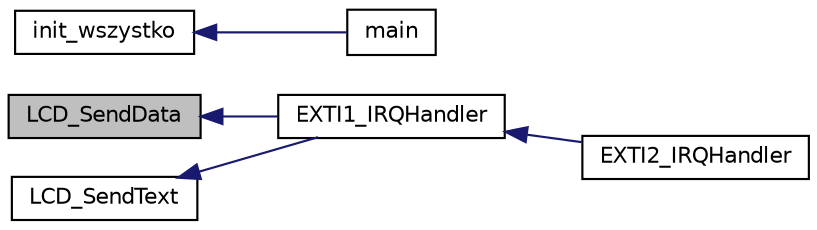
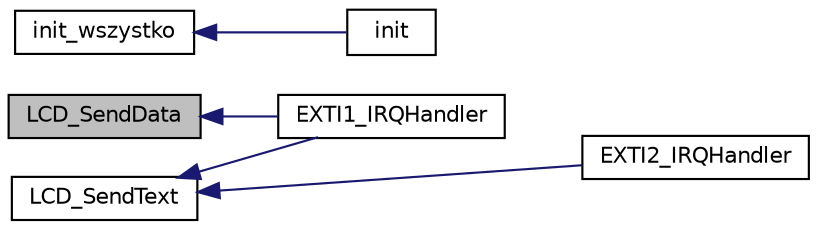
(391, 32) -> (391, 32)
(554, 138) -> (401, 178)
